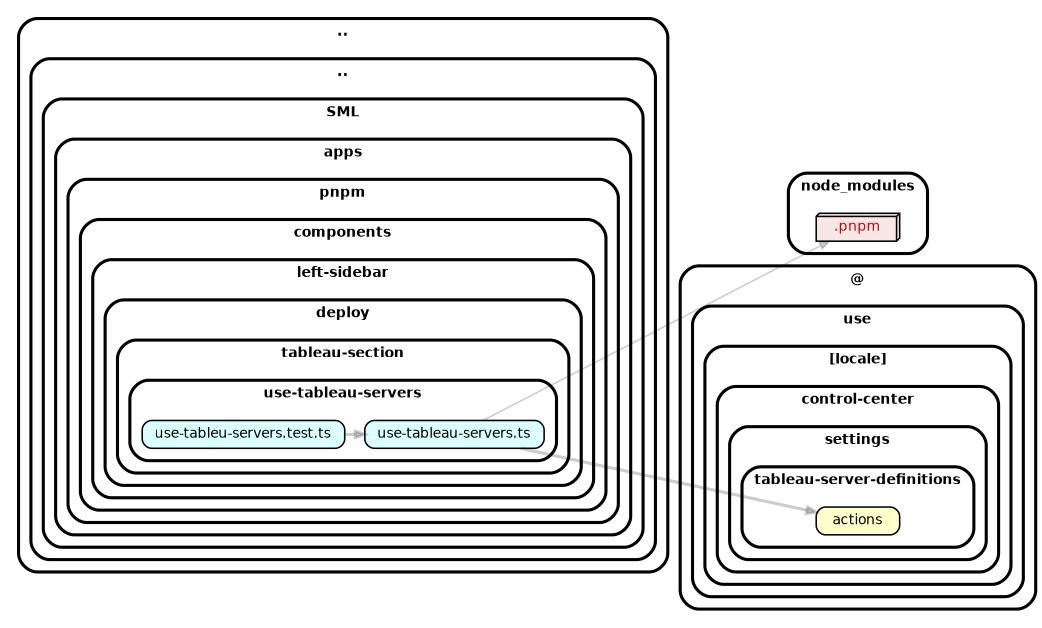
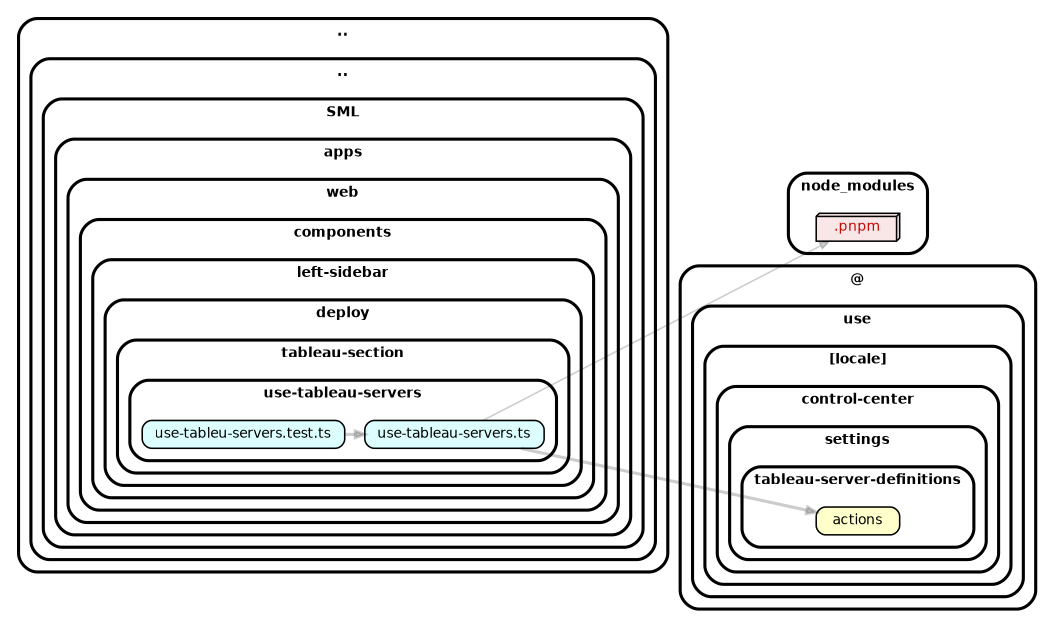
(343, 193) -> (343, 193)
